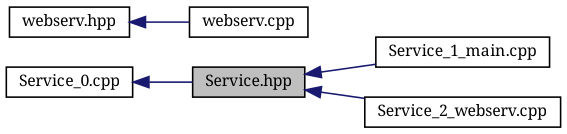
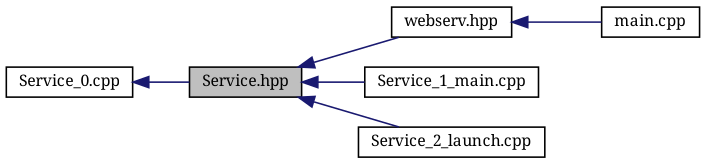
(249, 22) -> (651, 22)
none -> (356, 50)
(463, 112) -> (452, 142)
